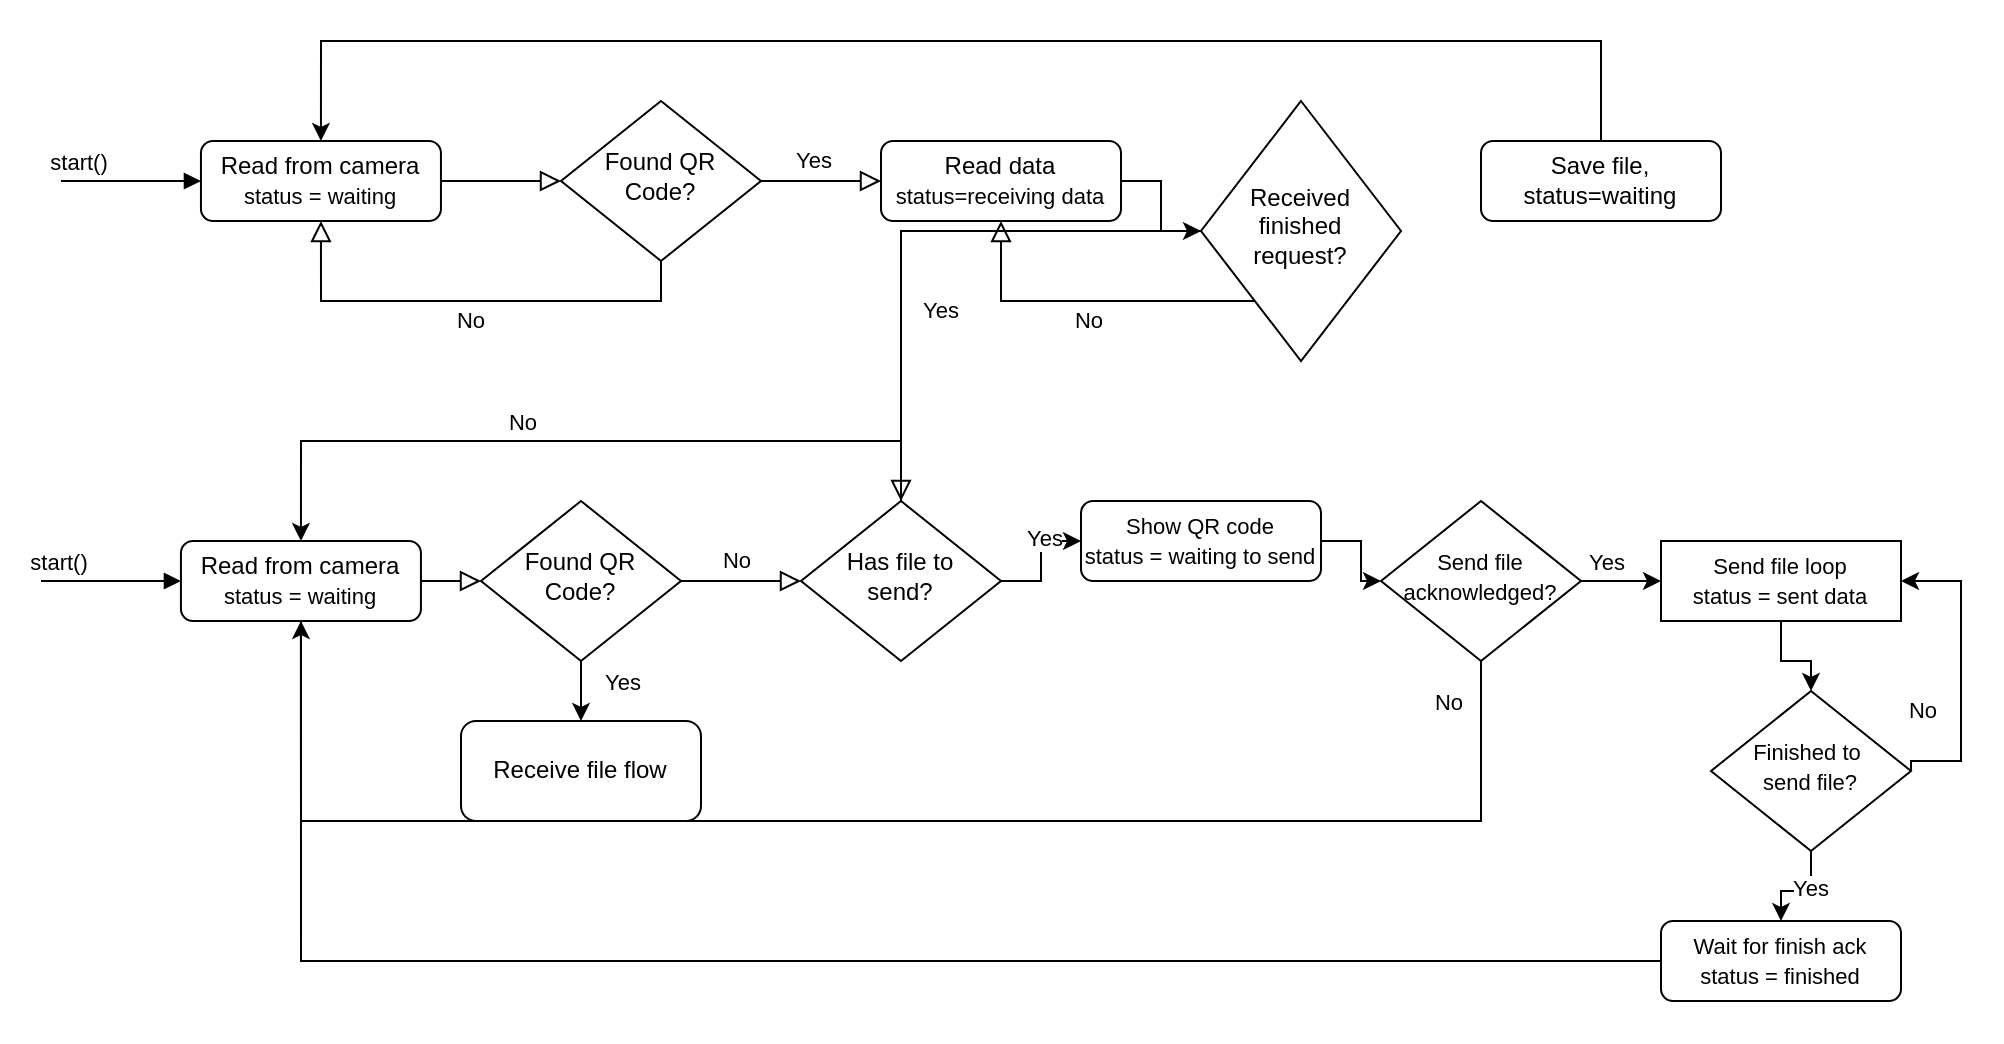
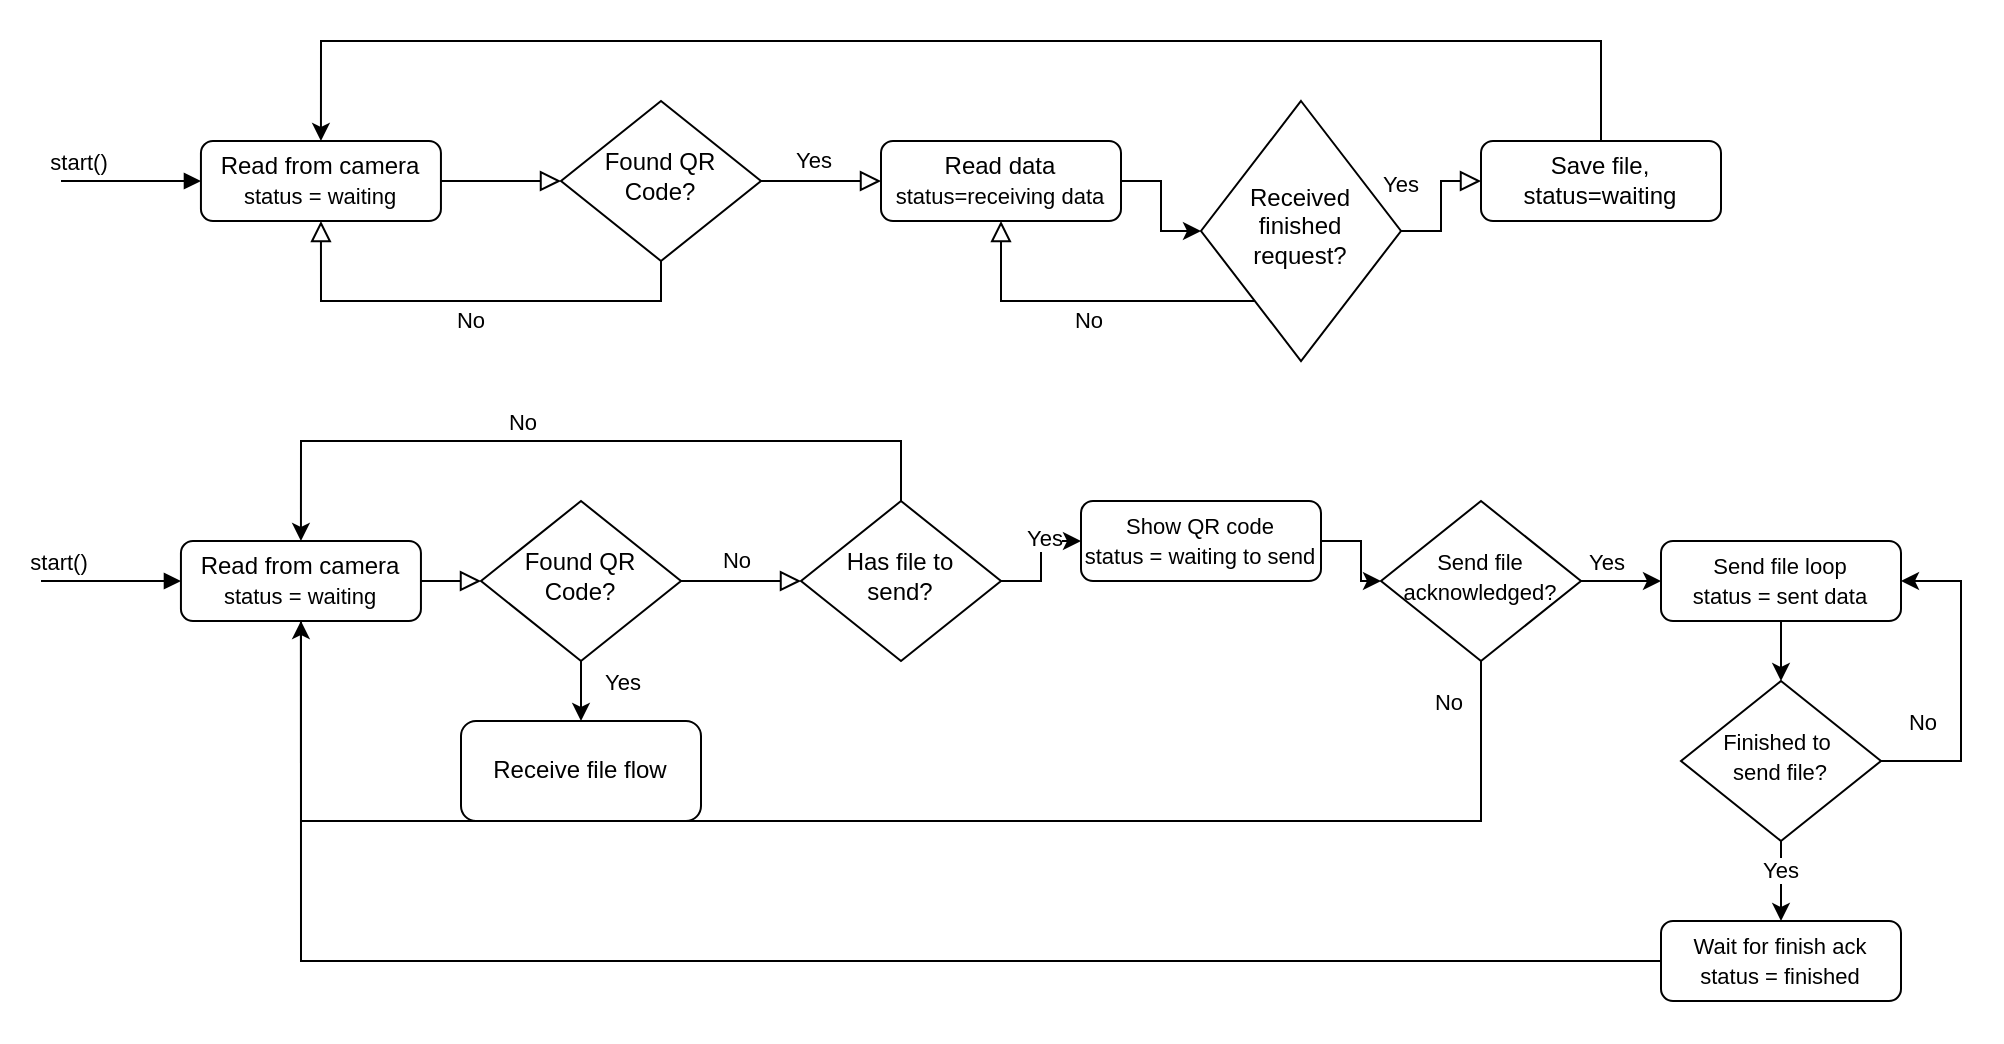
(927, 231) -> (1441, 217)
(1781, 581) -> (1781, 581)
(1811, 771) -> (1781, 761)
